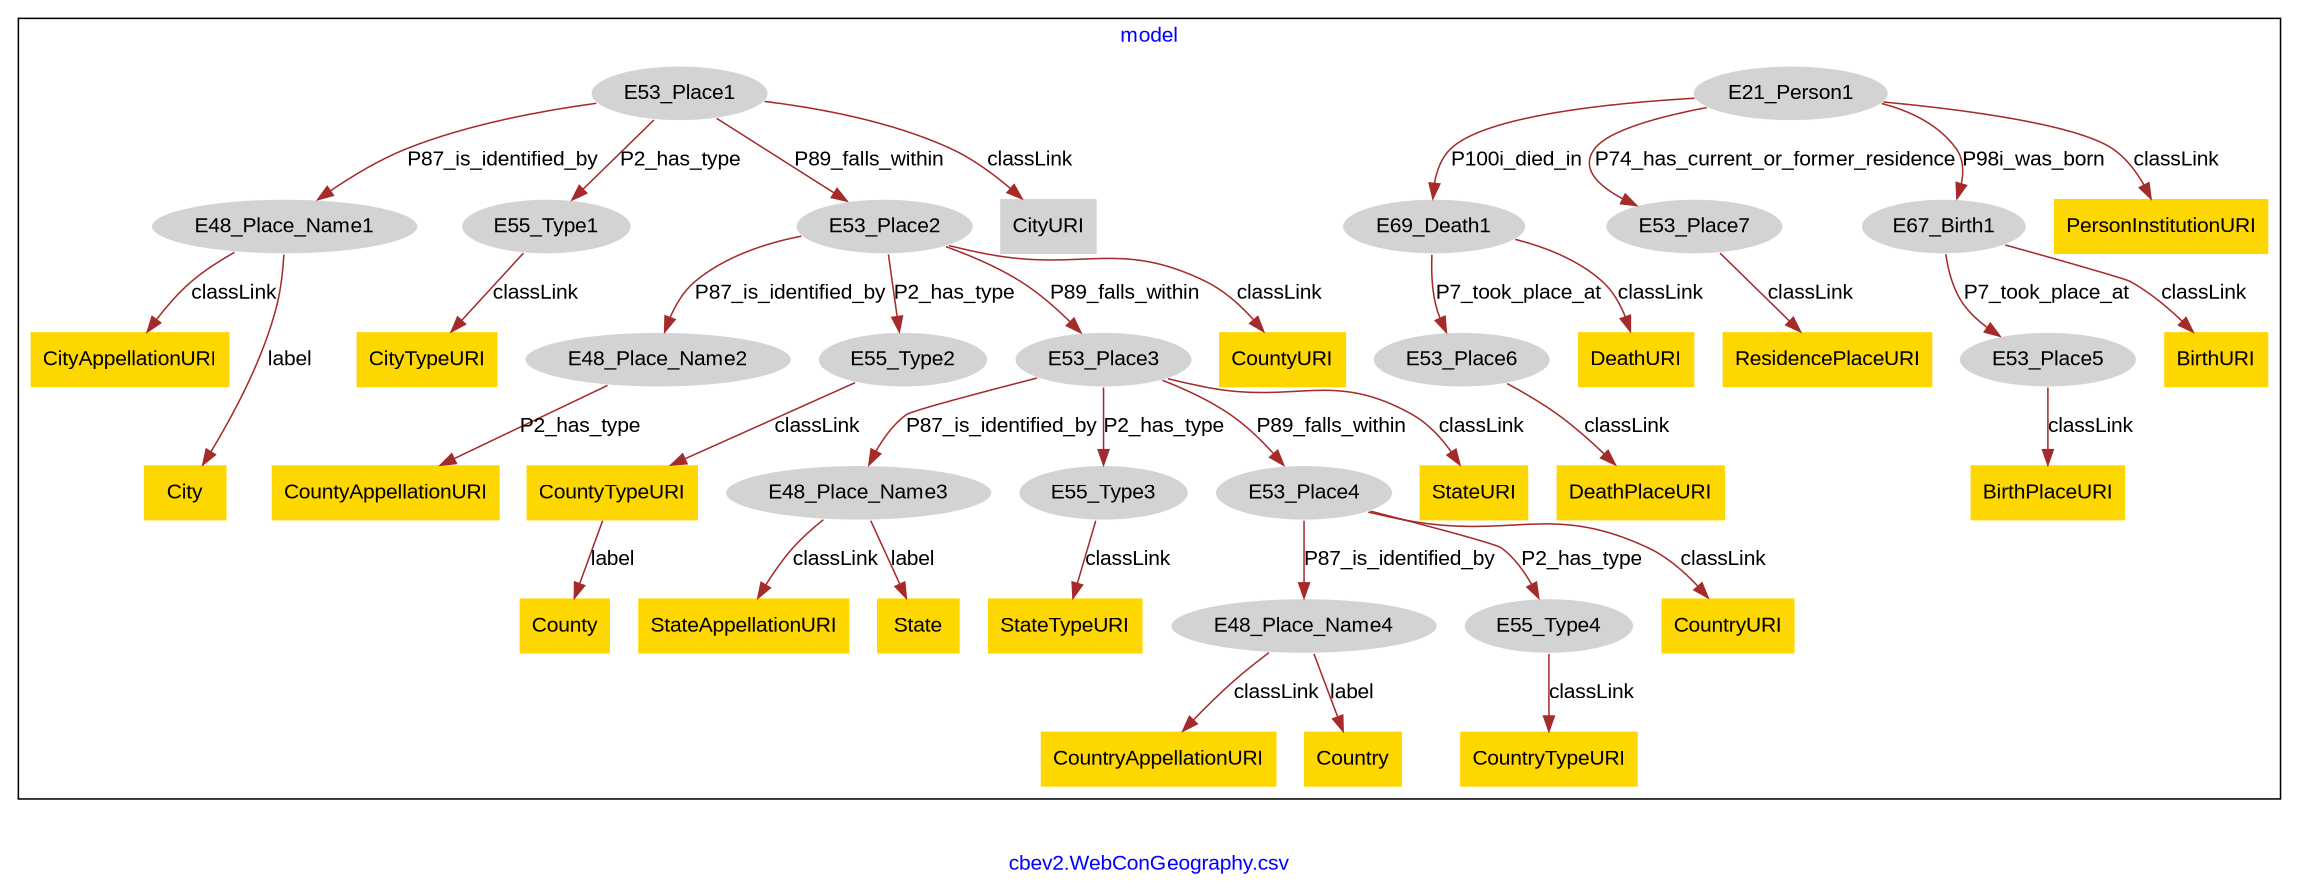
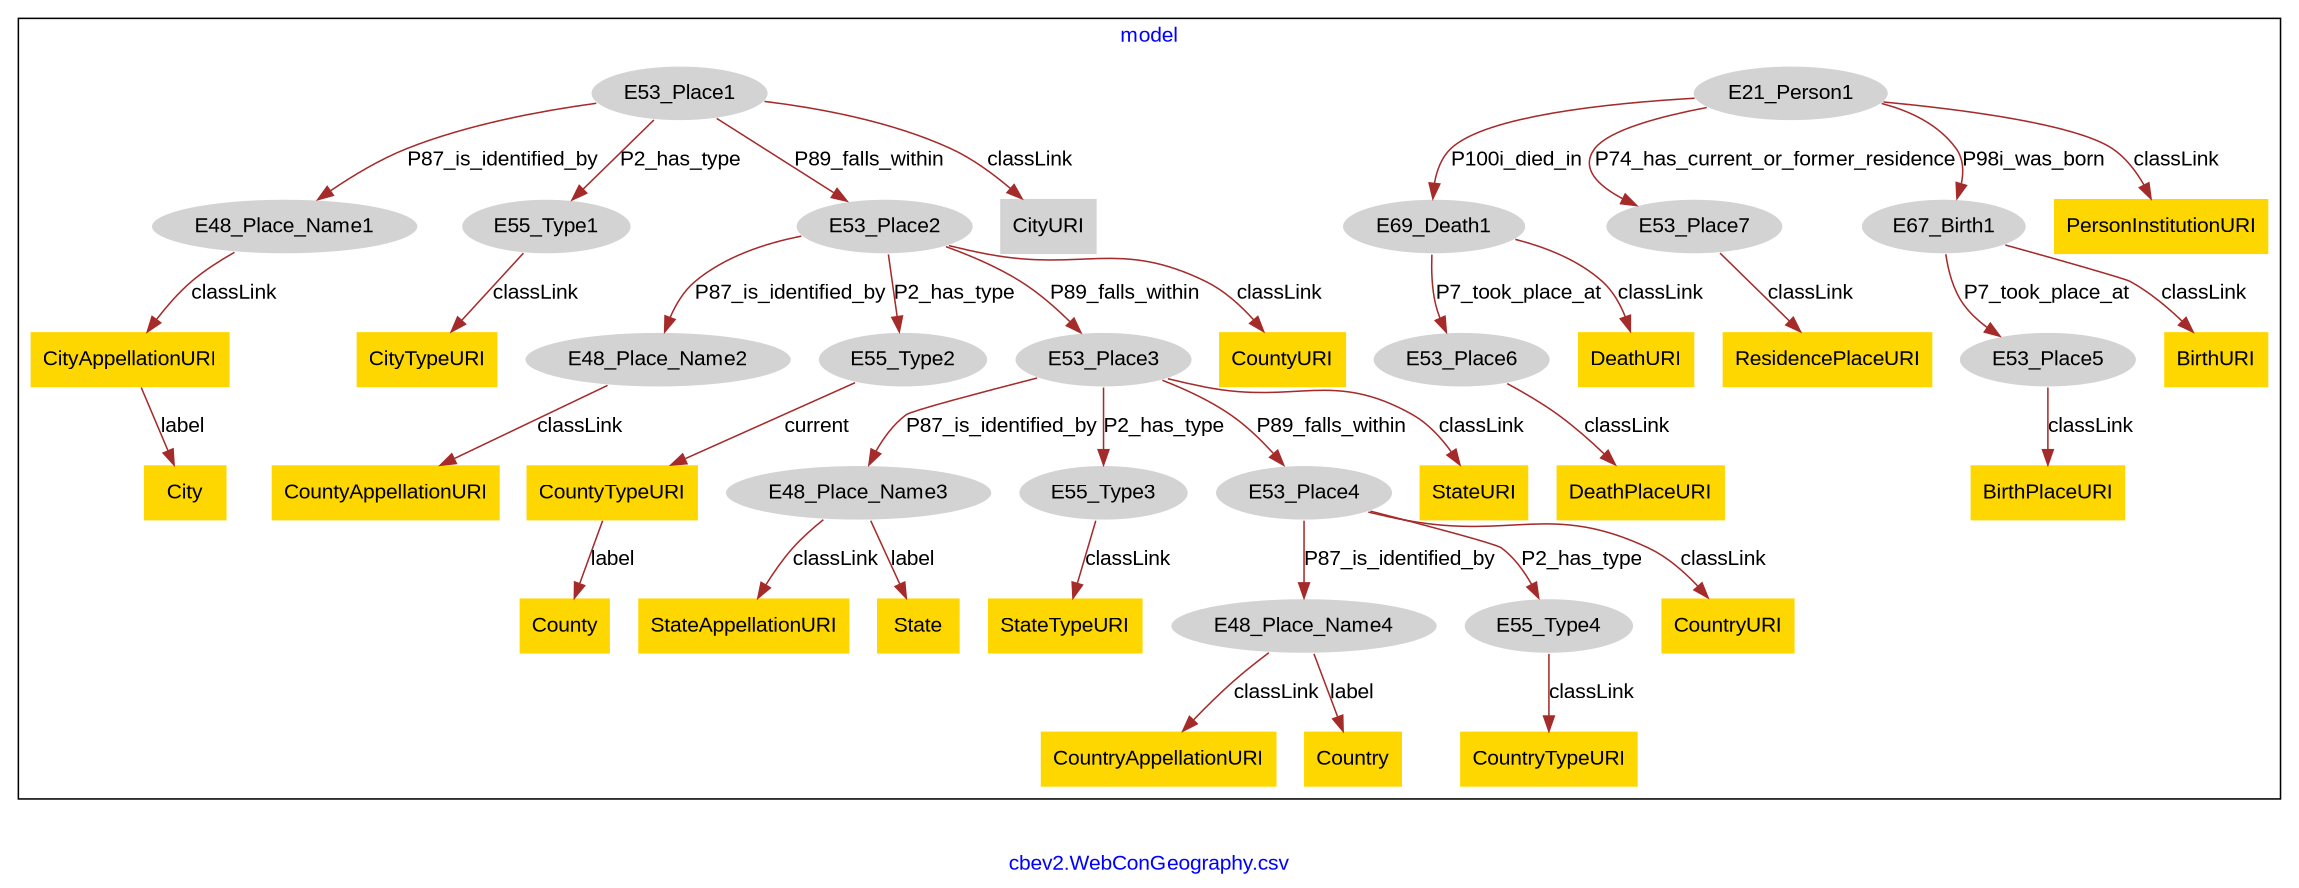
(259, 357) -> (155, 419)
(580, 426) -> (580, 426)
(817, 426) -> (817, 426)
